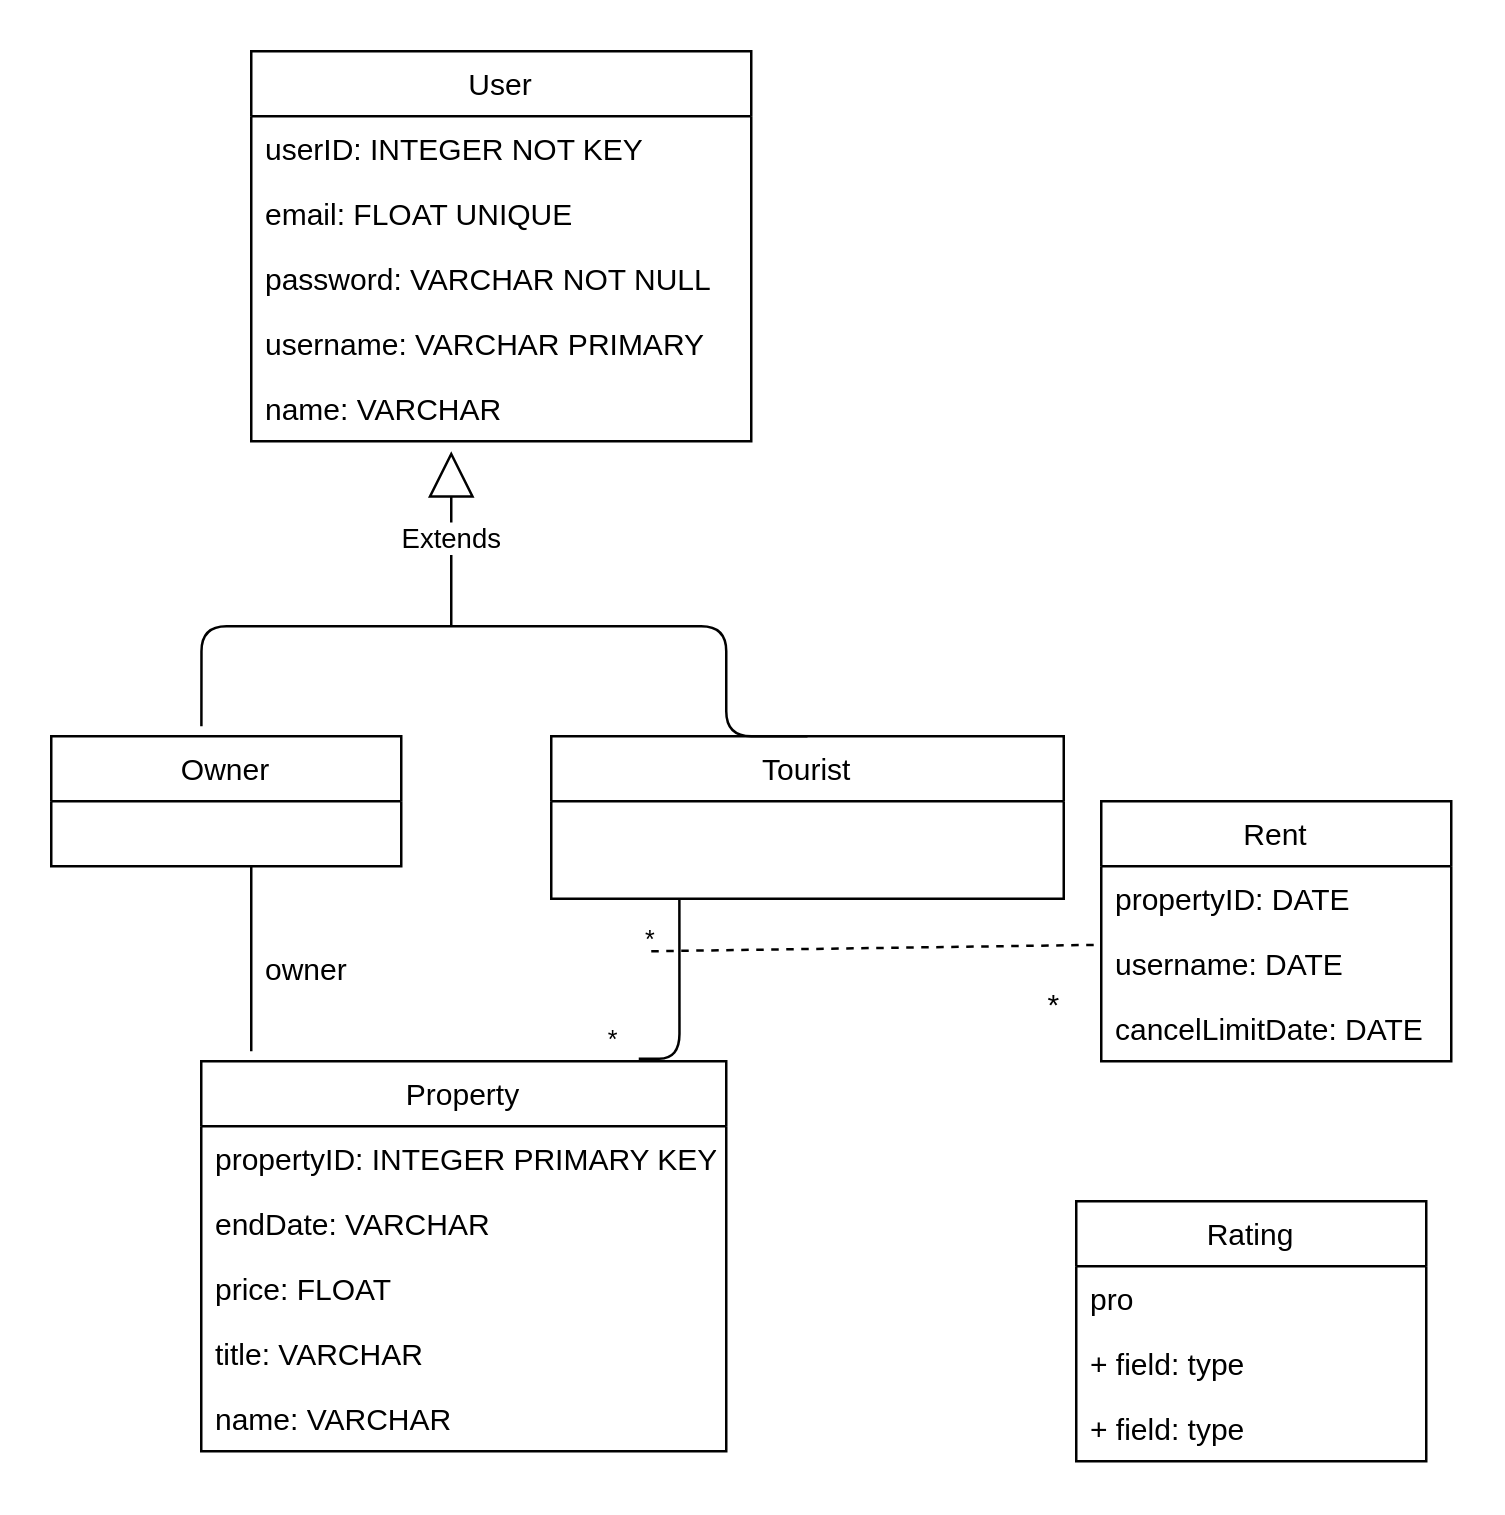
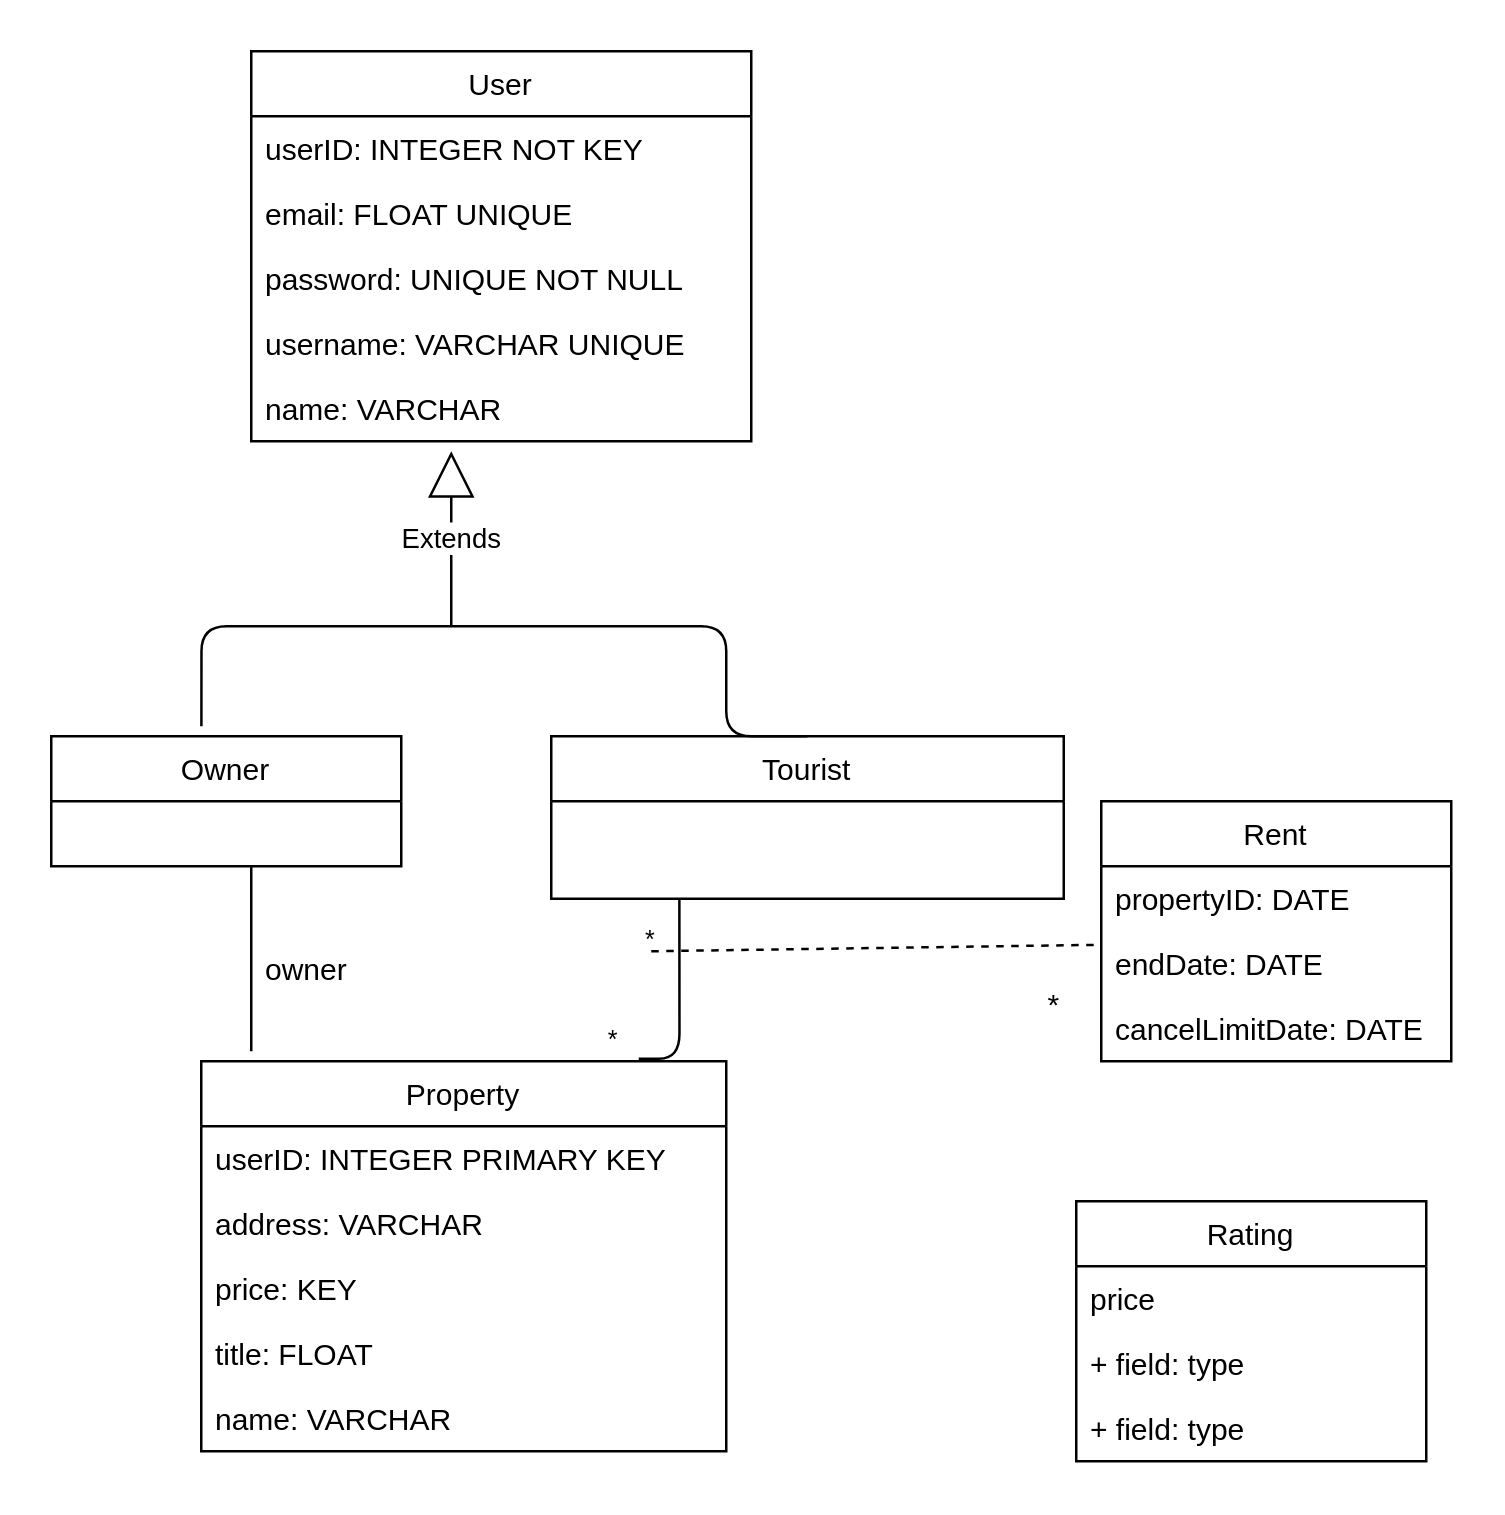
(468, 280) -> (459, 280)
(463, 345) -> (455, 345)
(1225, 965) -> (1216, 965)
(460, 1160) -> (426, 1160)
(342, 1225) -> (342, 1225)
(304, 1290) -> (287, 1290)
(1115, 1300) -> (1128, 1300)
(317, 1355) -> (300, 1355)
